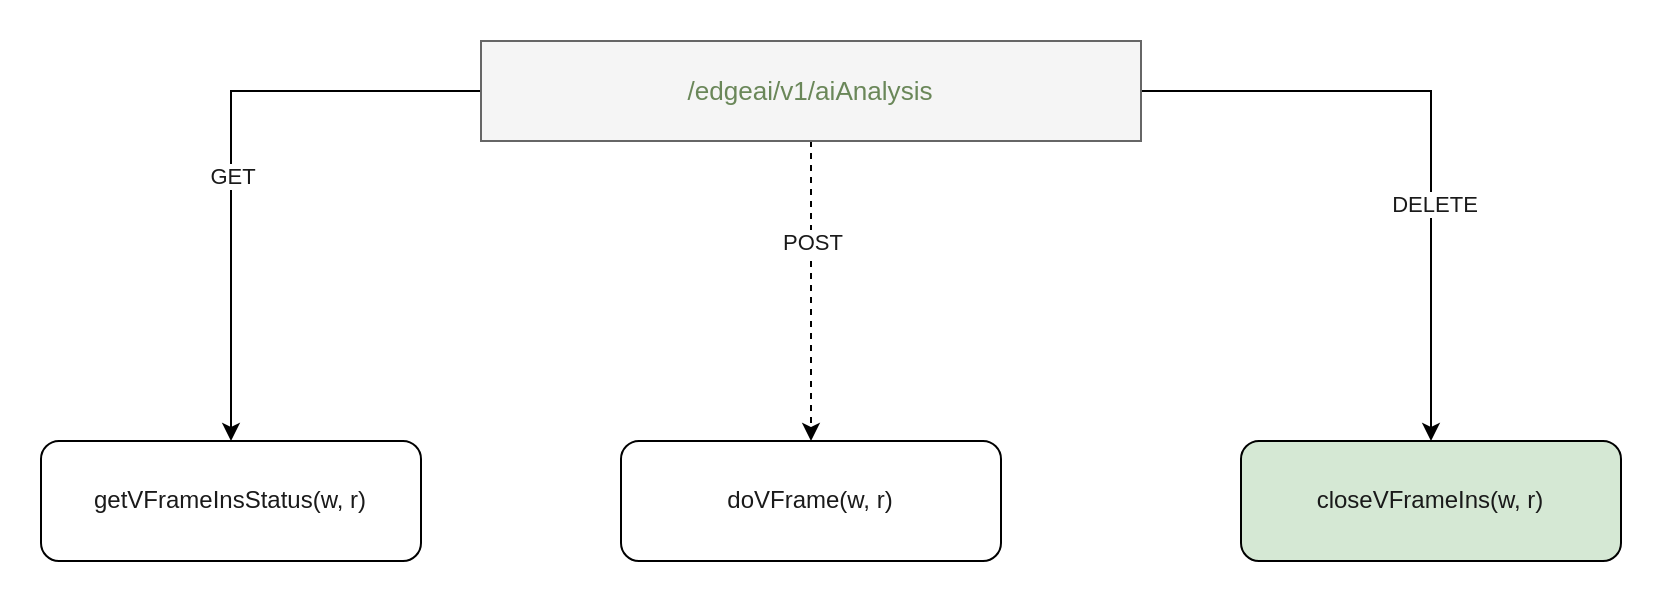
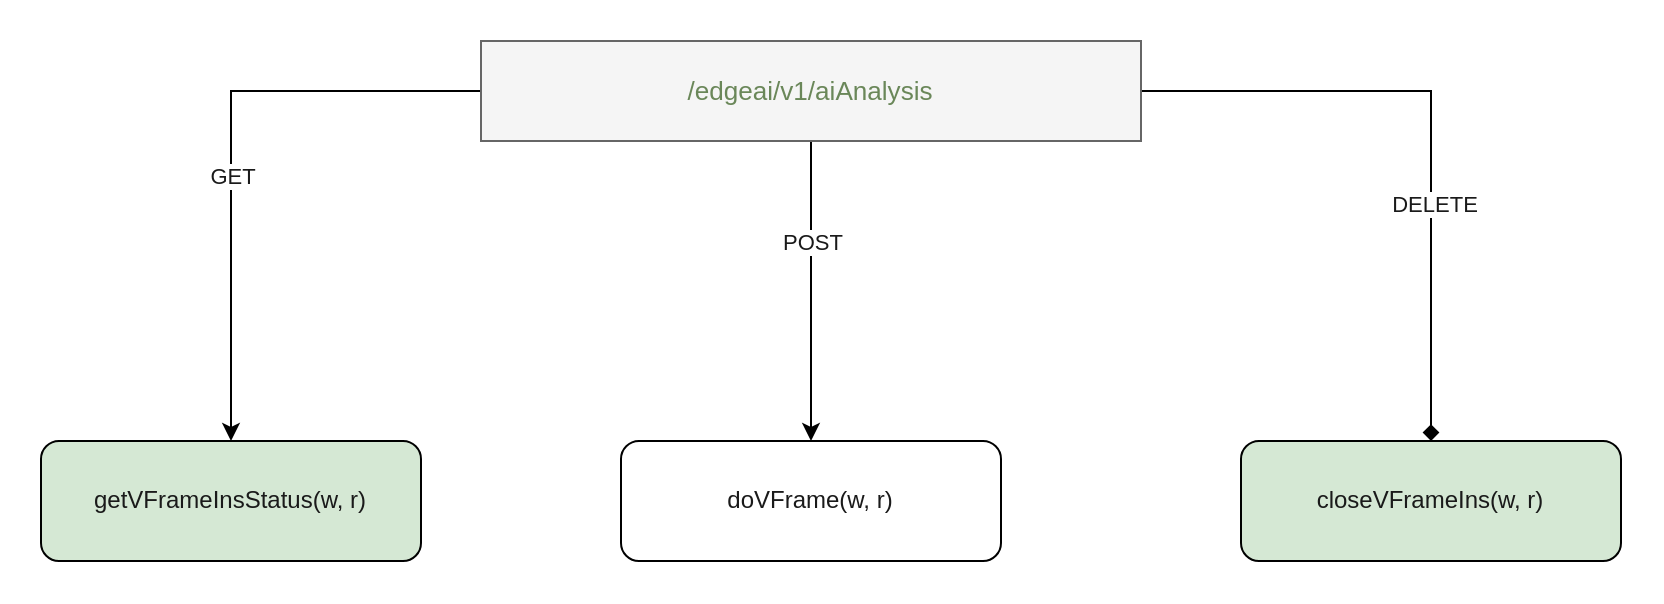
(811, 341) -> (811, 341)
(1431, 426) -> (1431, 425)
(231, 501) -> (231, 501)
